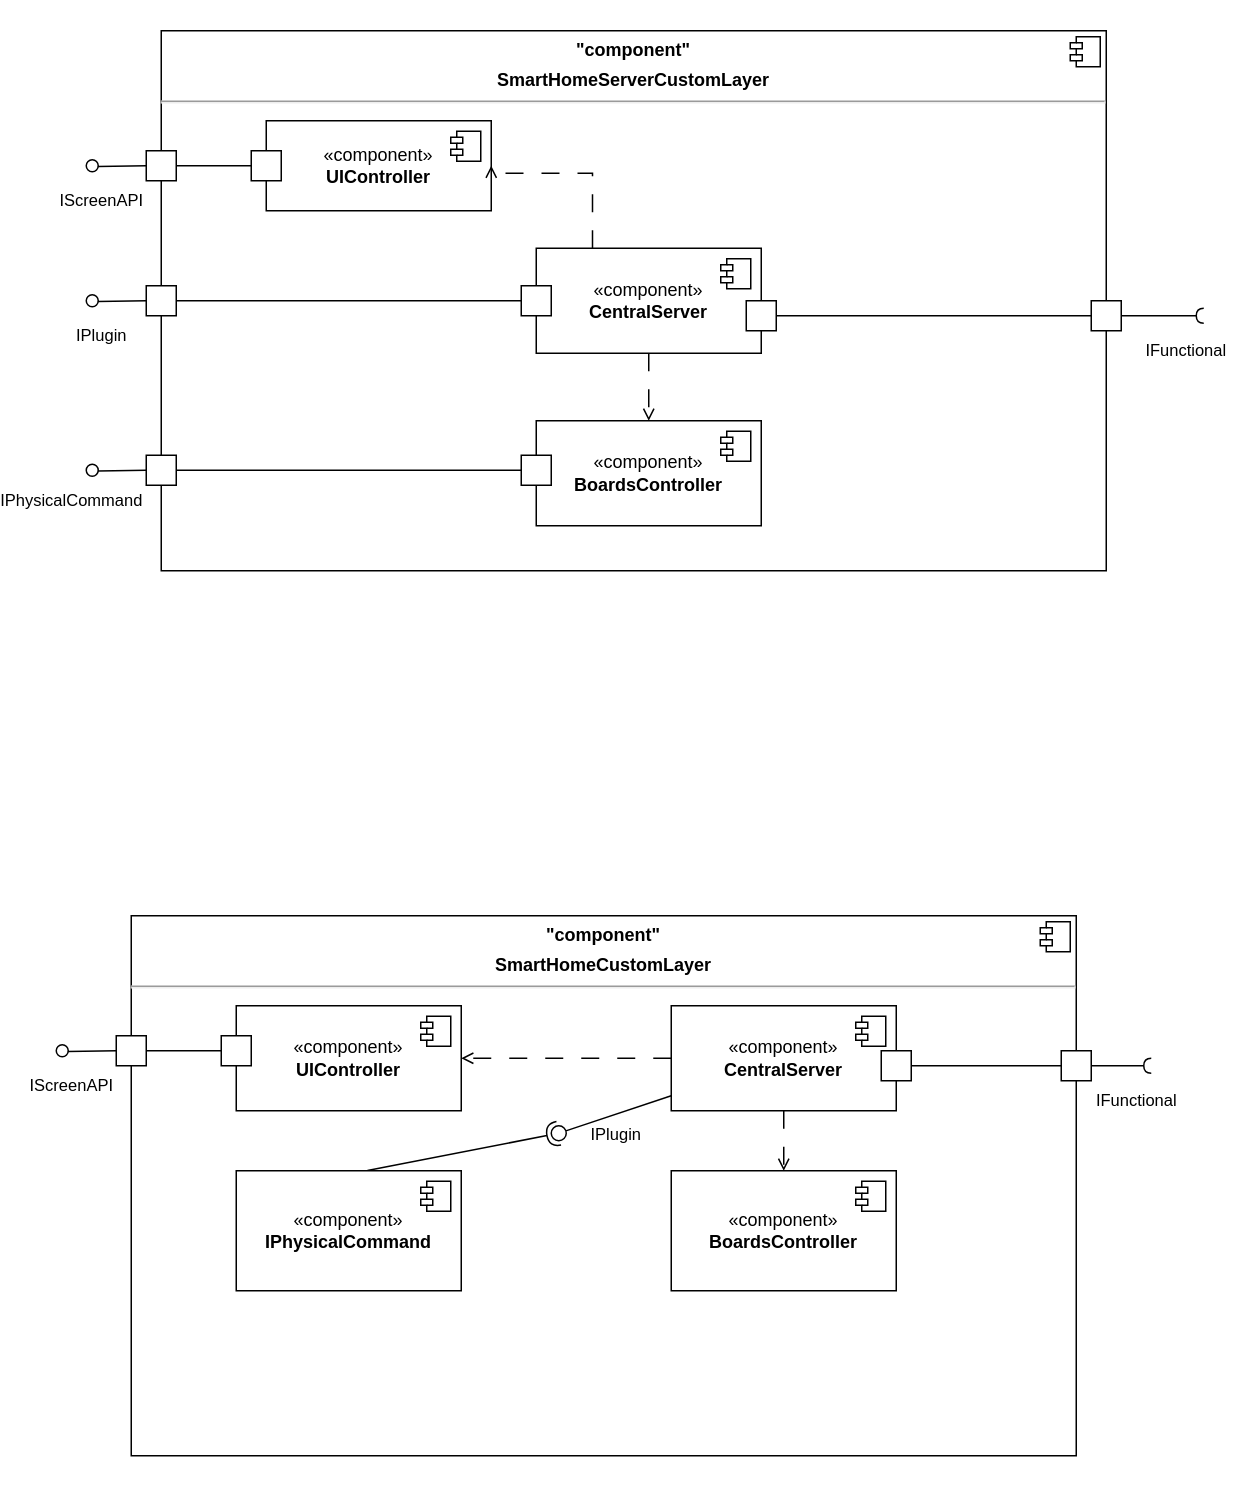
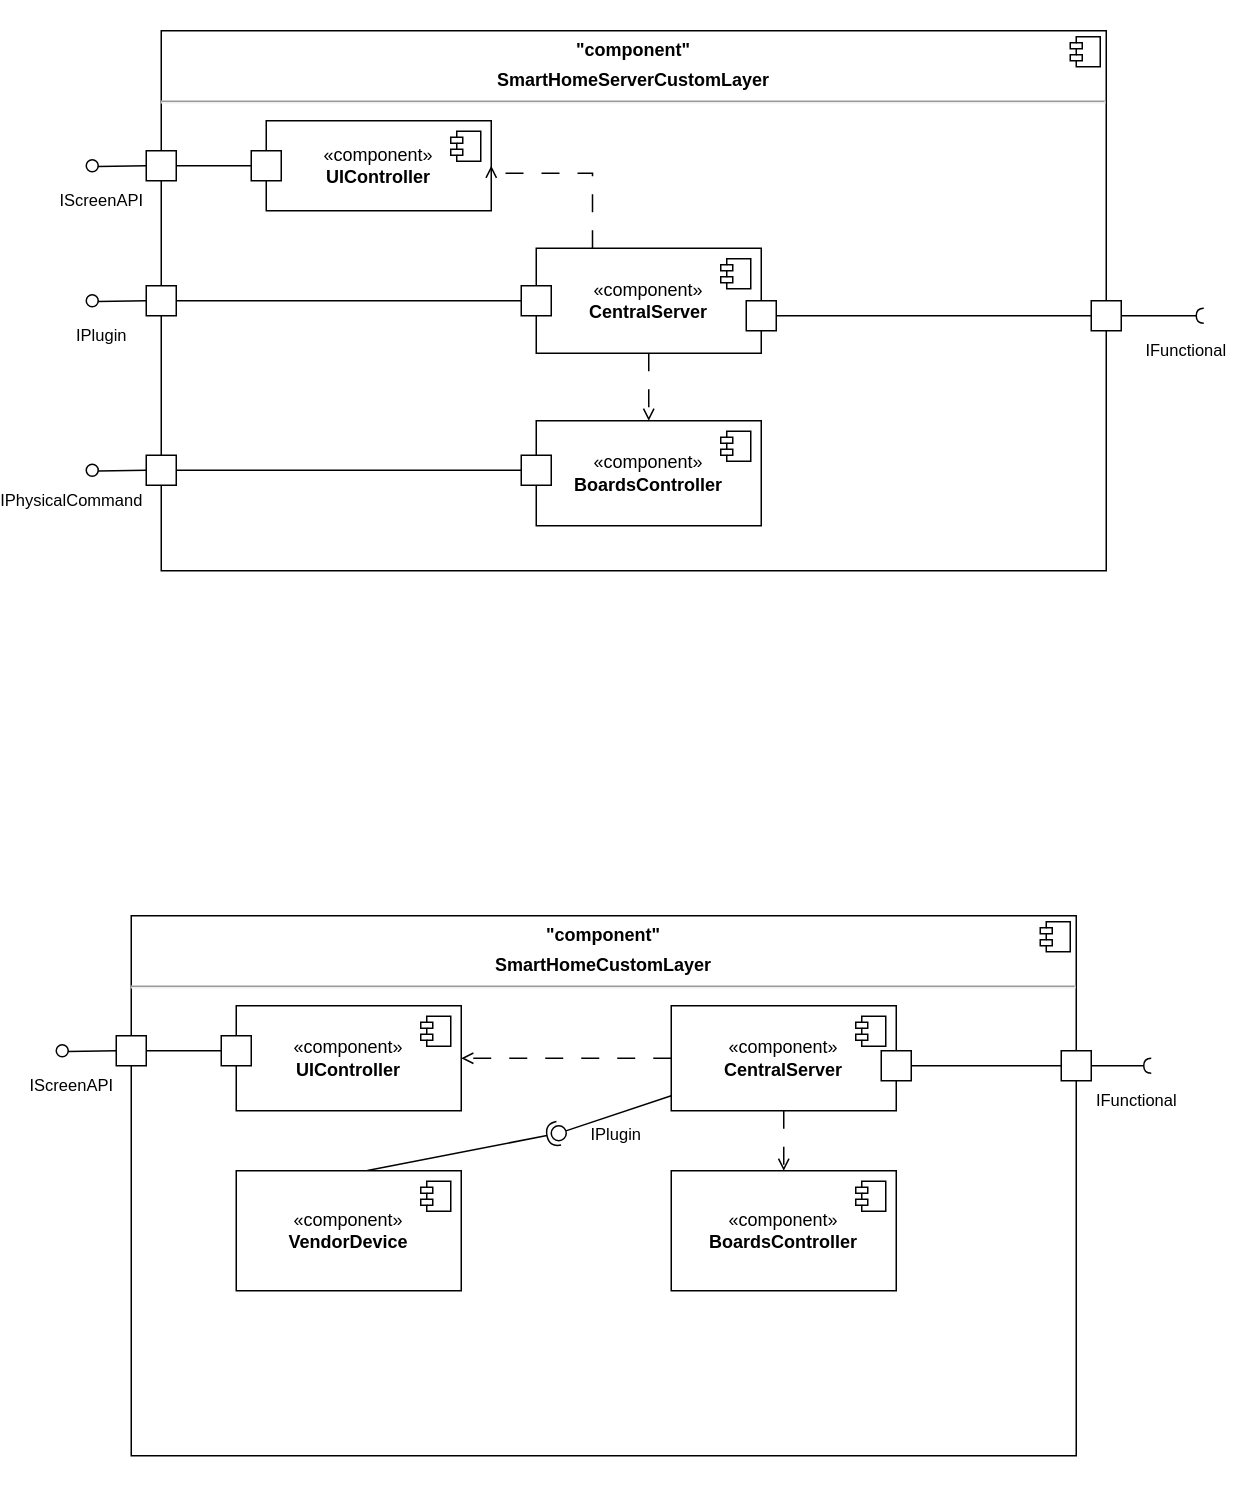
(349, 1231) -> (349, 1231)
